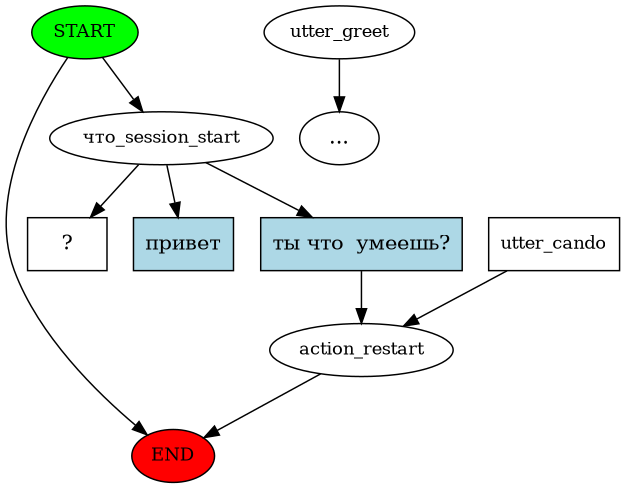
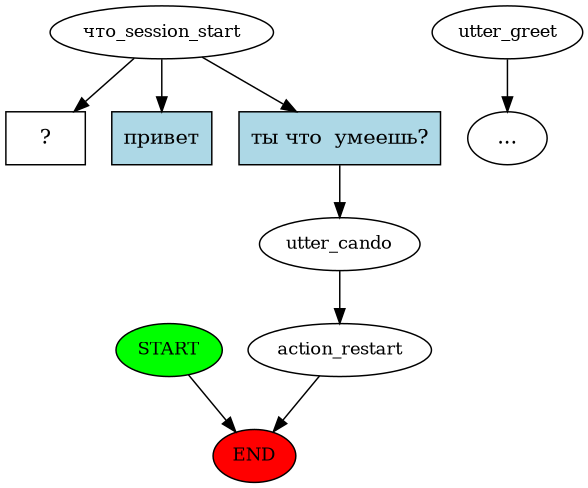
(118, 79) -> none
(554, 244) -> (340, 244)
(361, 290) -> (340, 184)
